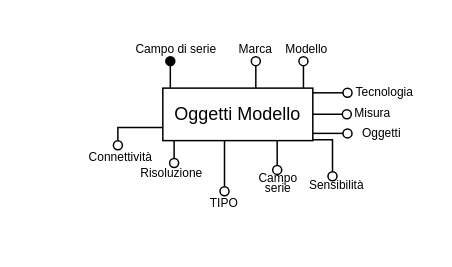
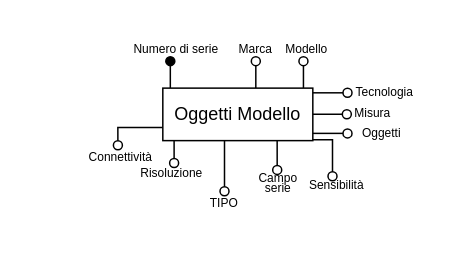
(176, 47) -> (176, 47)
